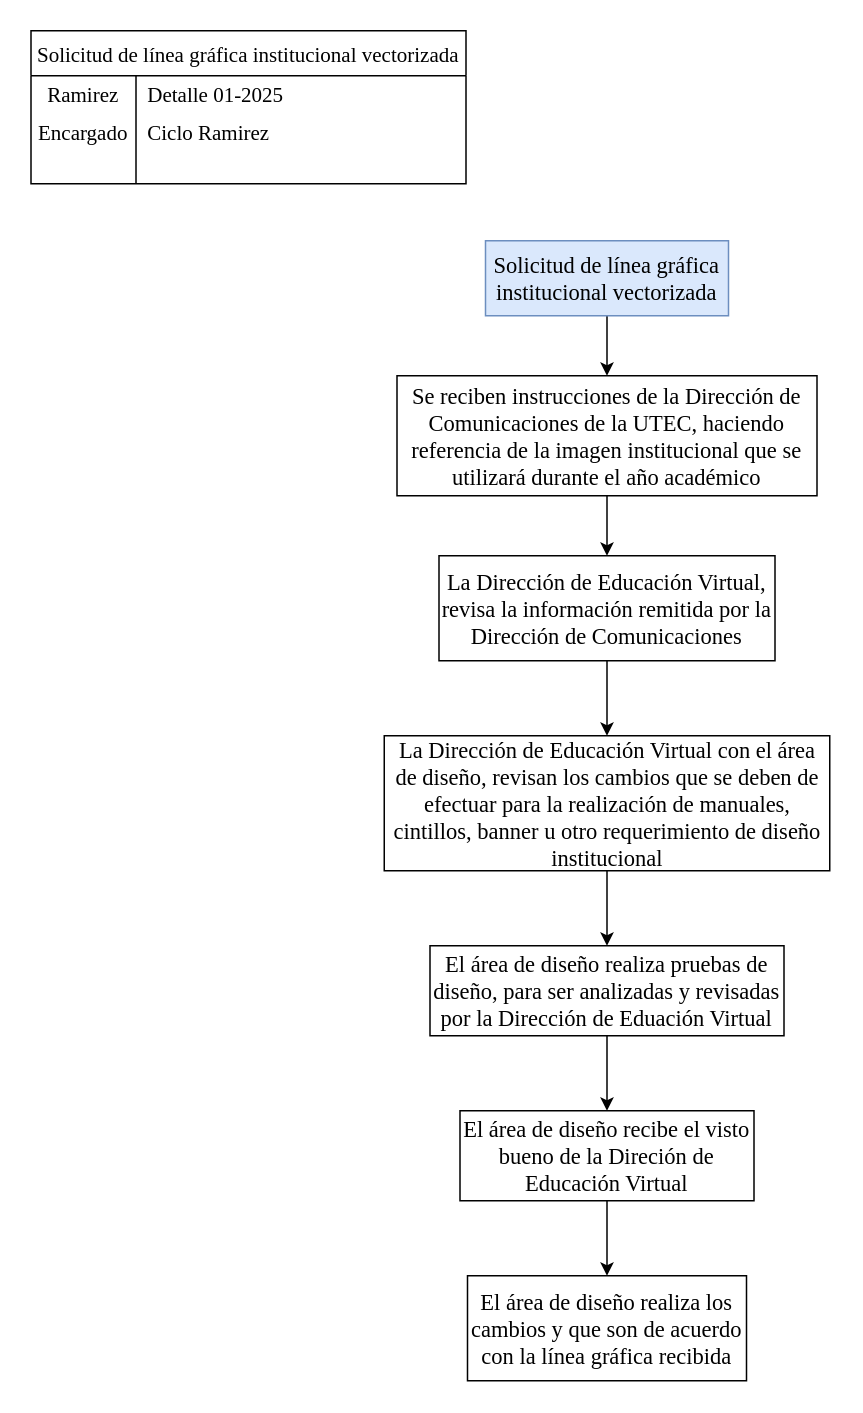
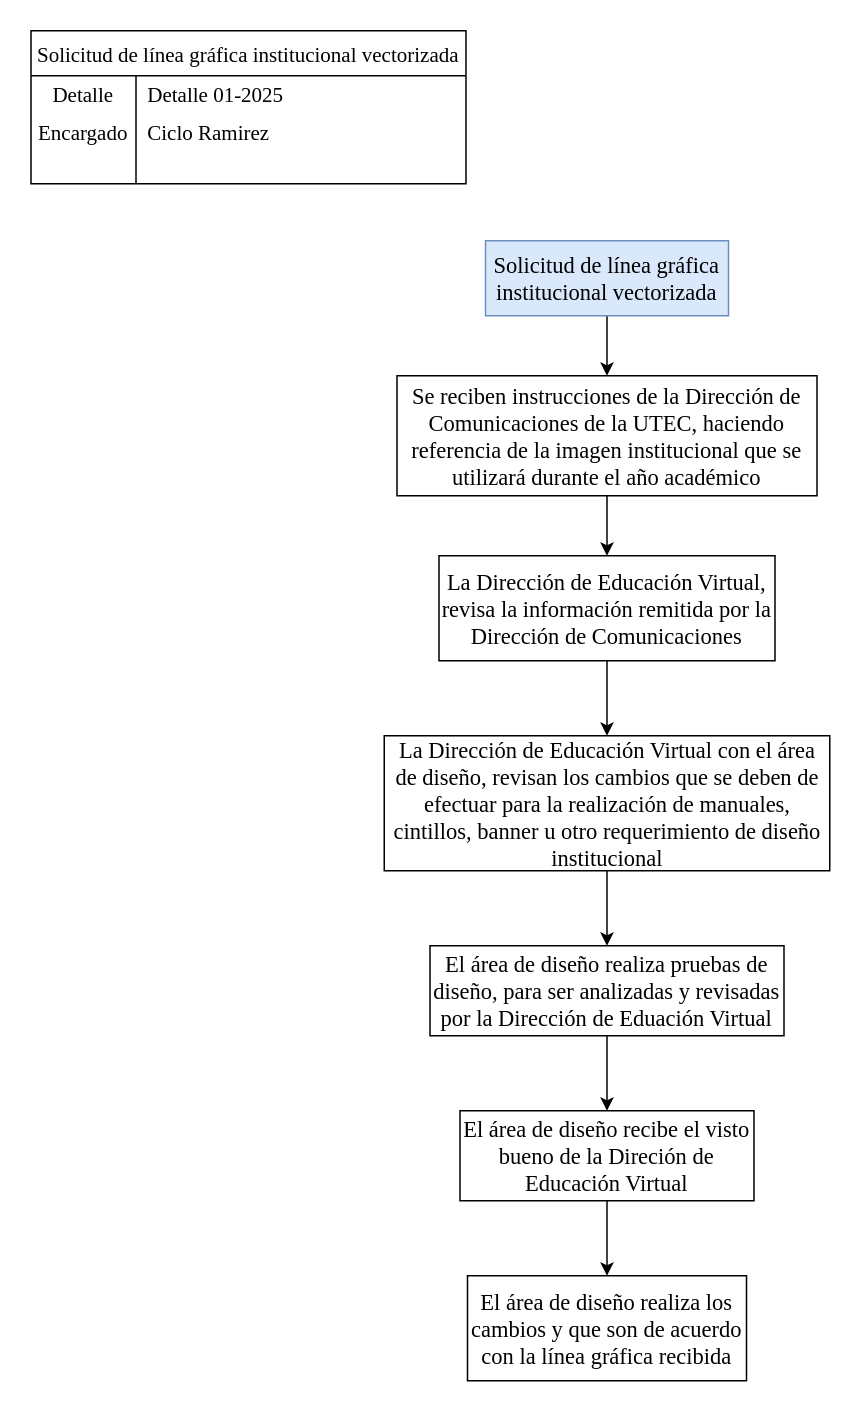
(83, 92) -> (83, 92)
